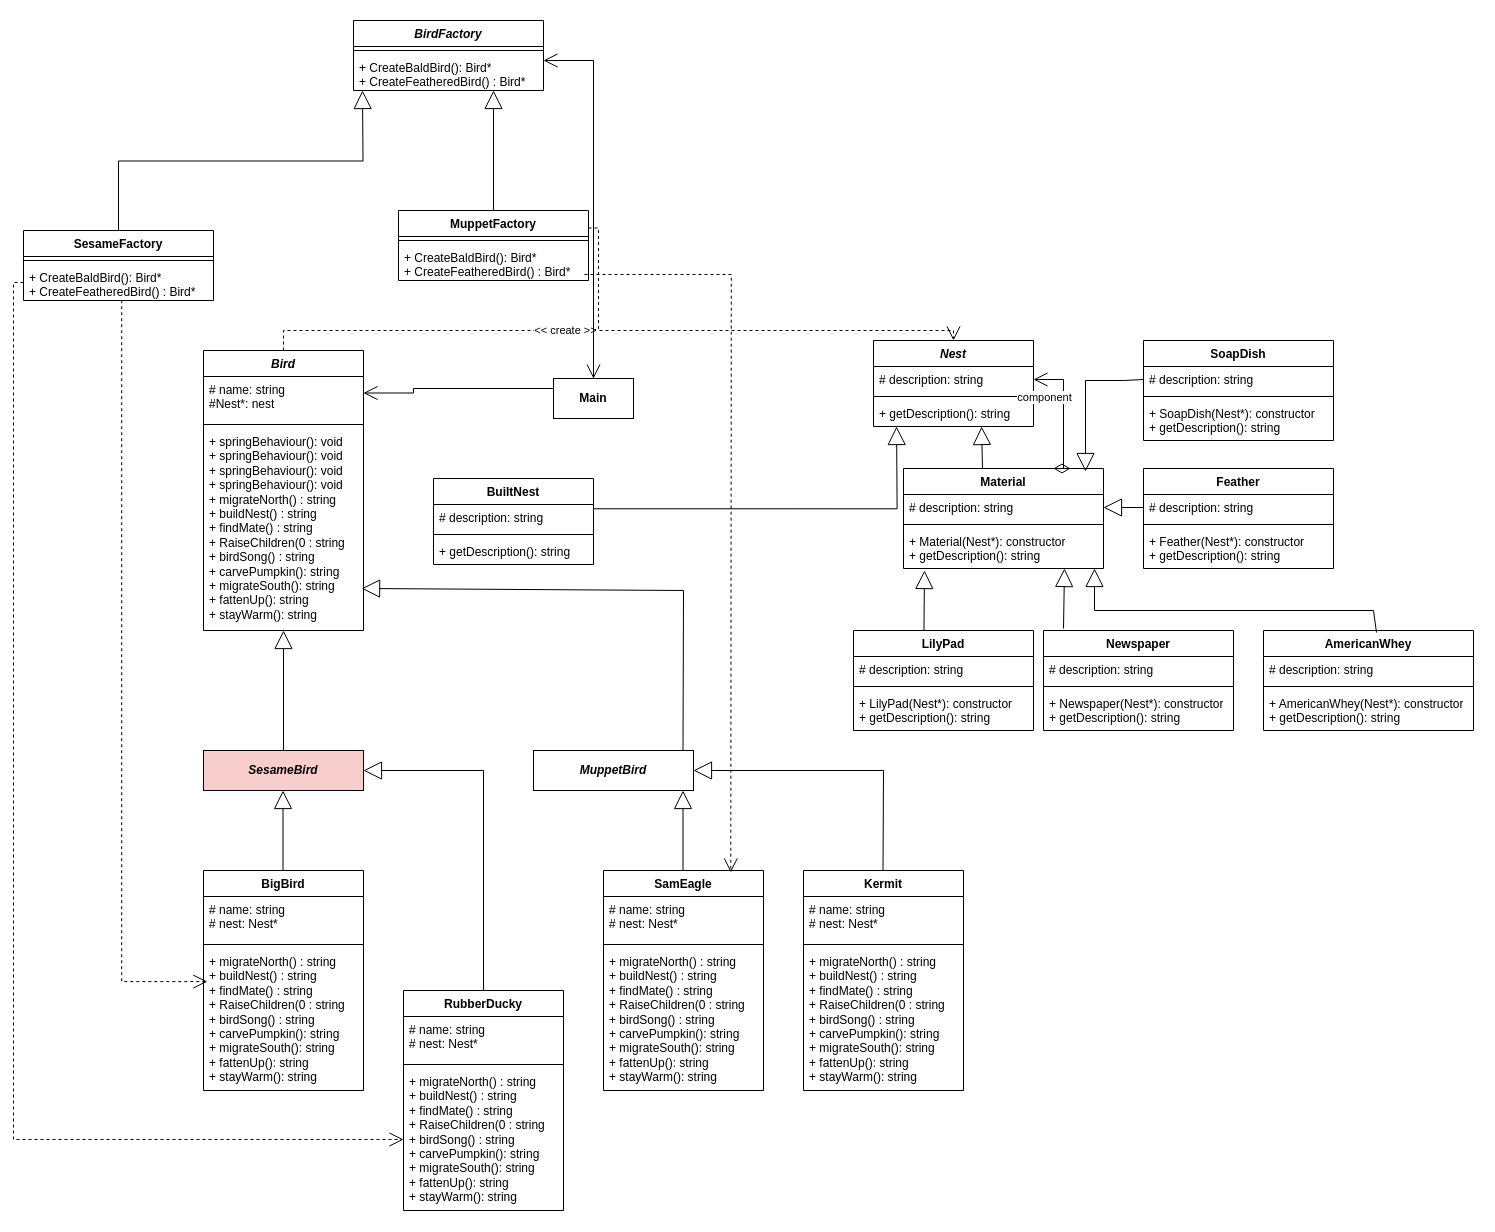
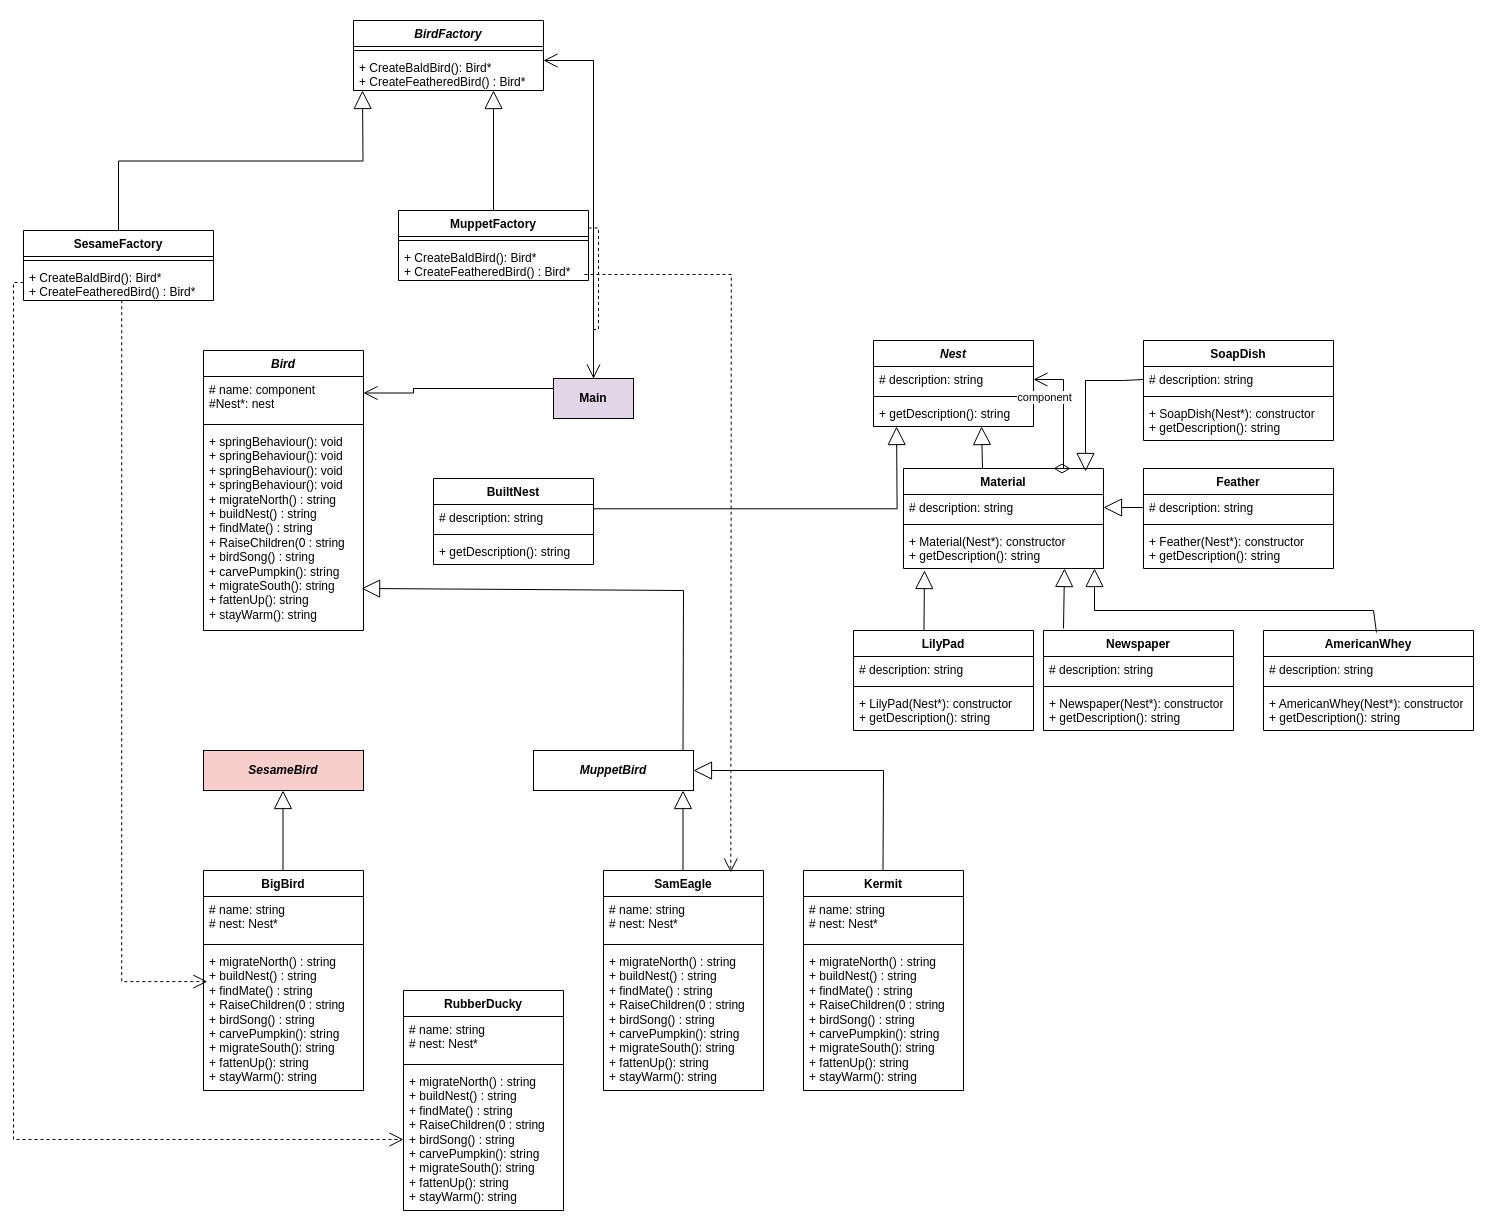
(780, 331) -> none
(250, 398) -> (262, 398)
(594, 399) -> (594, 399)
(284, 700) -> none
(484, 831) -> none
